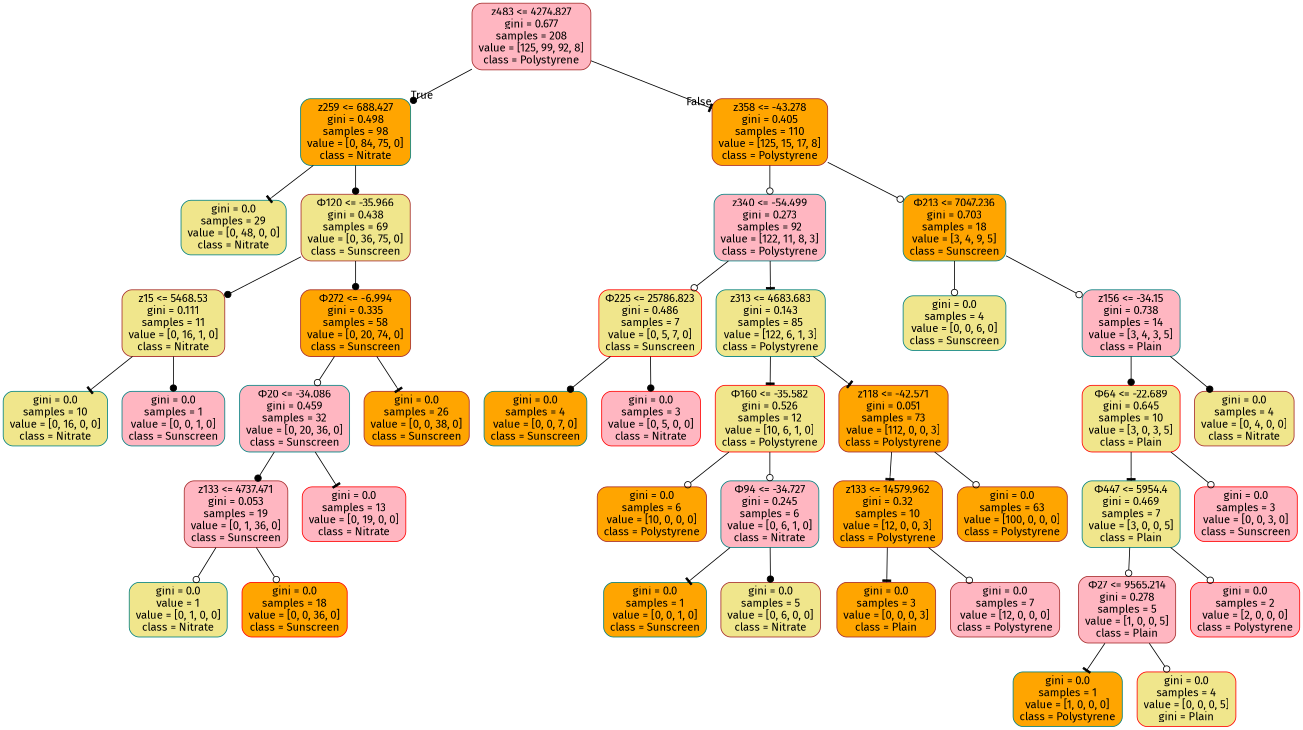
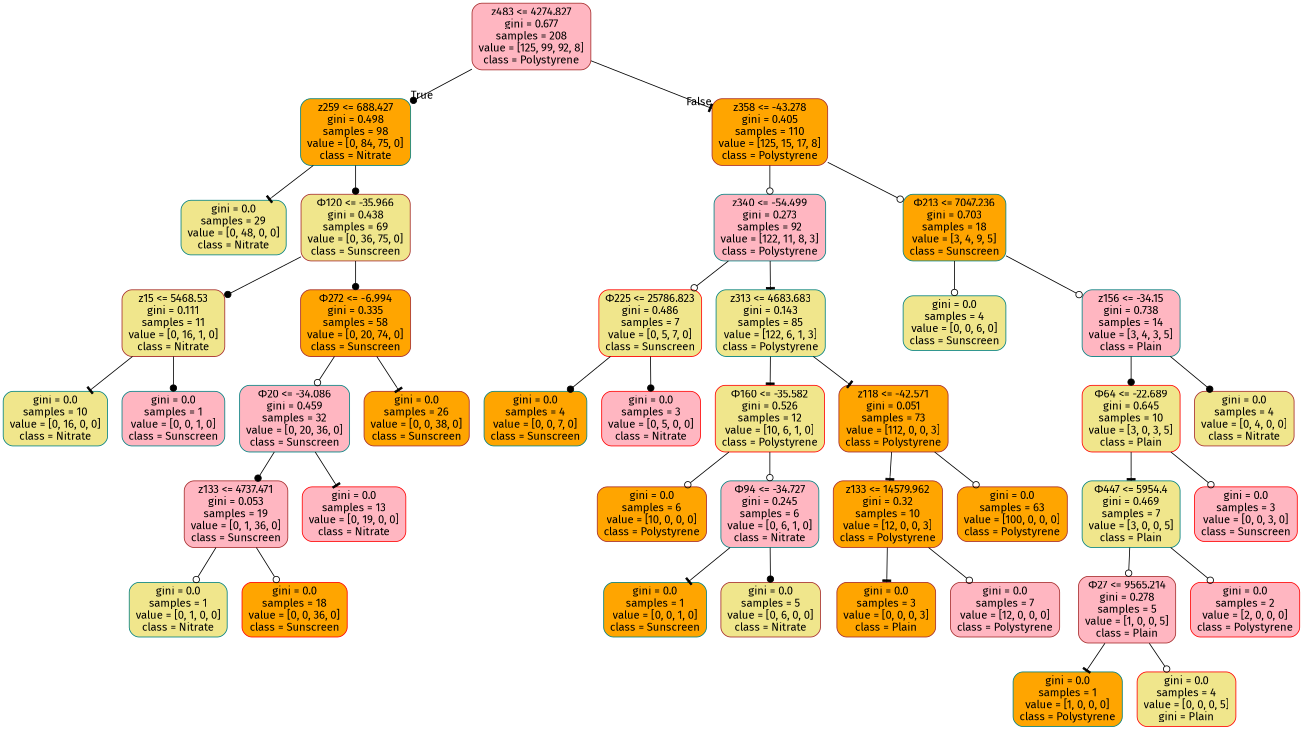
(178, 610) -> (178, 610)
